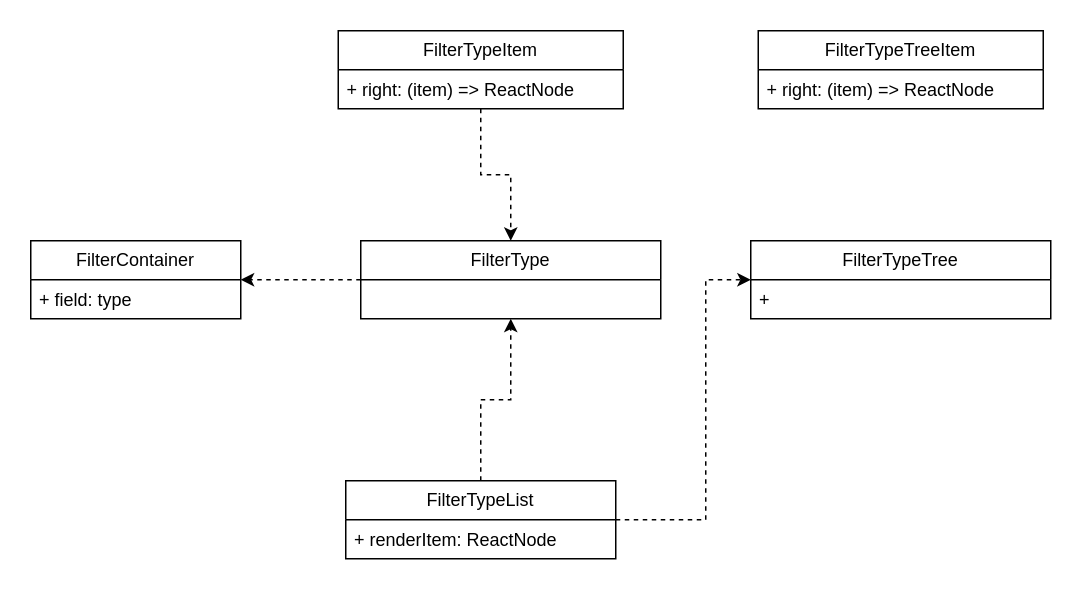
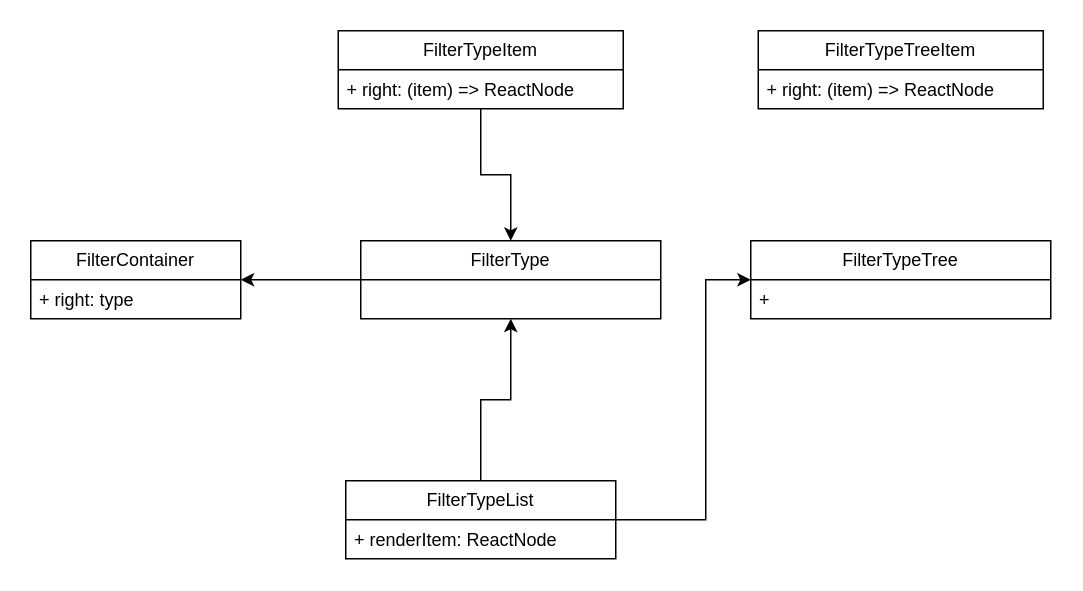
(492, 175) -> (492, 175)
(305, 280) -> (305, 280)
(94, 301) -> (96, 301)
(492, 400) -> (492, 400)
(706, 429) -> (706, 429)
